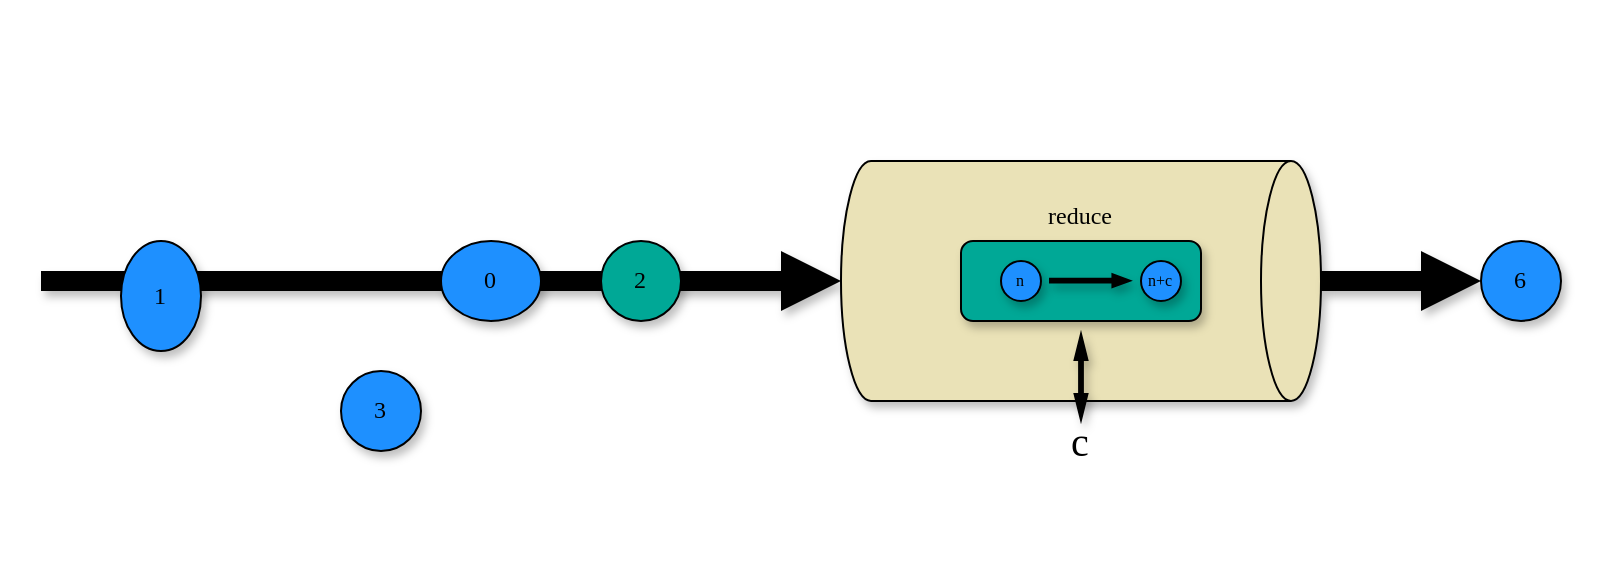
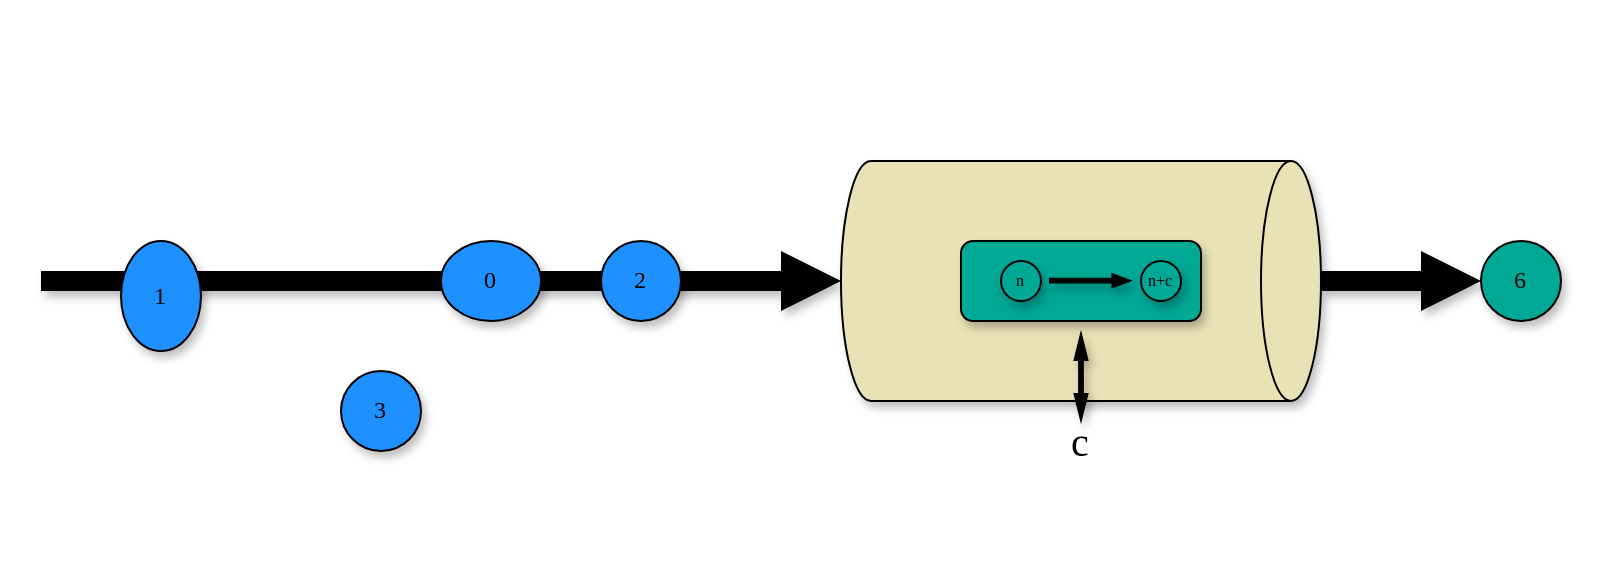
(1081, 216) -> none
(641, 281) -> (641, 281)
(1021, 281) -> (1021, 281)
(1161, 281) -> (1161, 281)
(1521, 281) -> (1521, 281)
